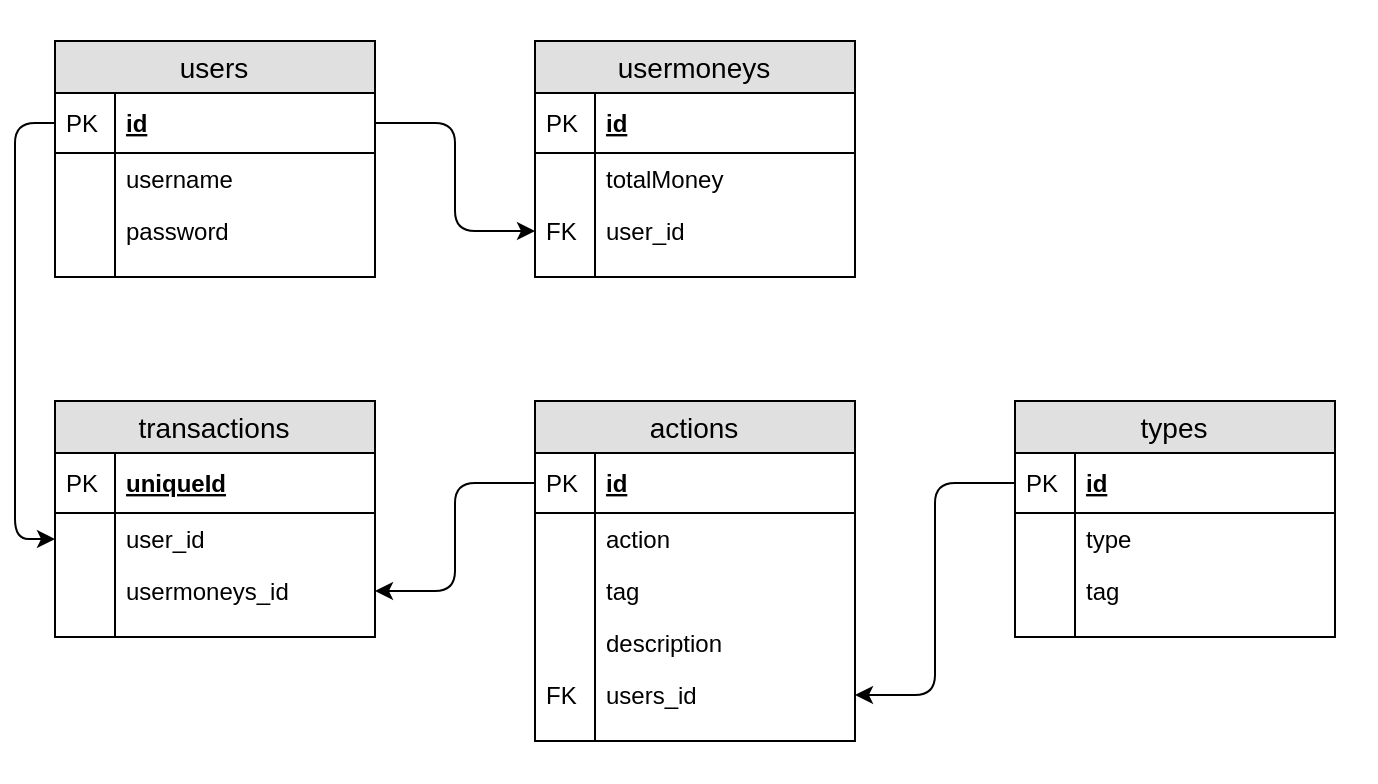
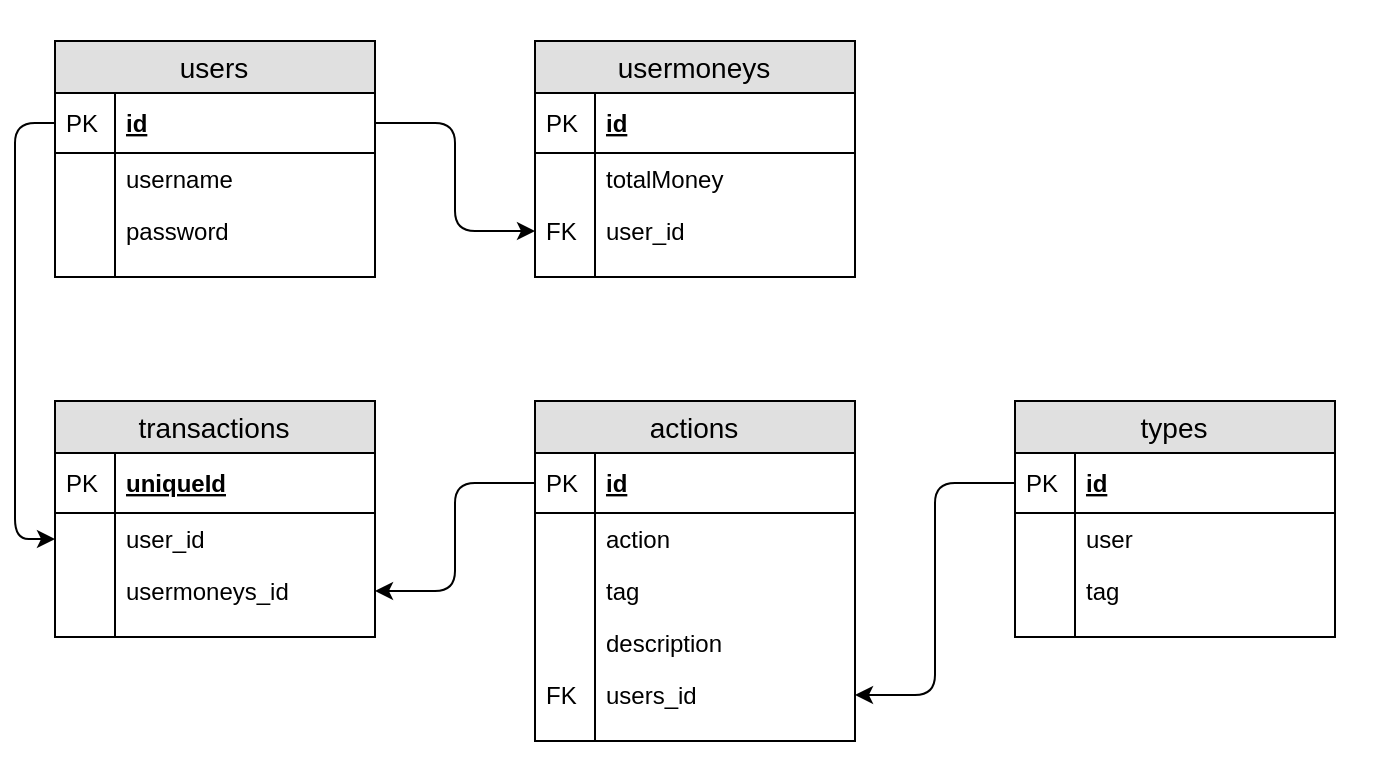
(1113, 540) -> (1113, 540)
